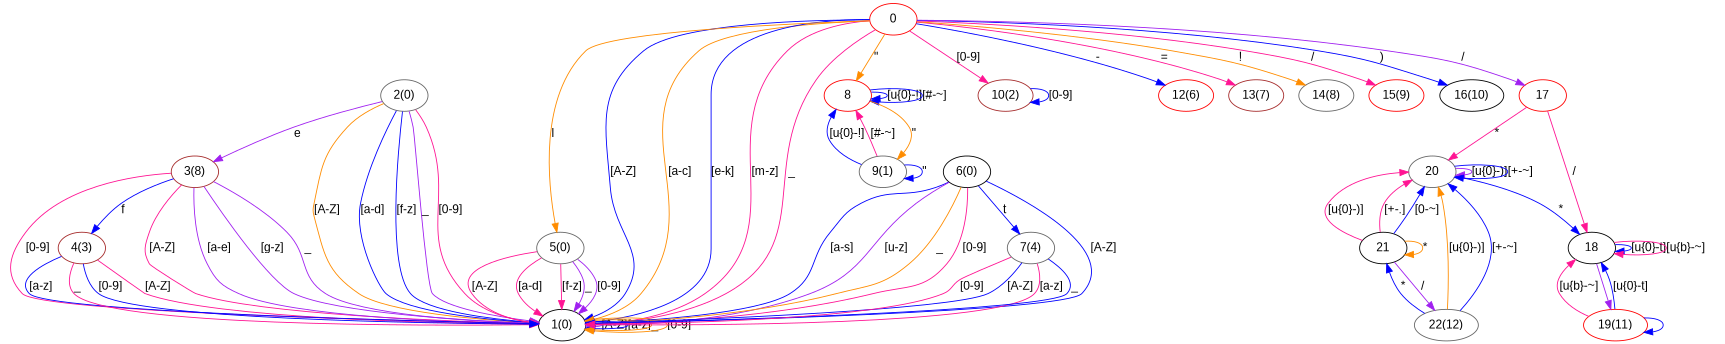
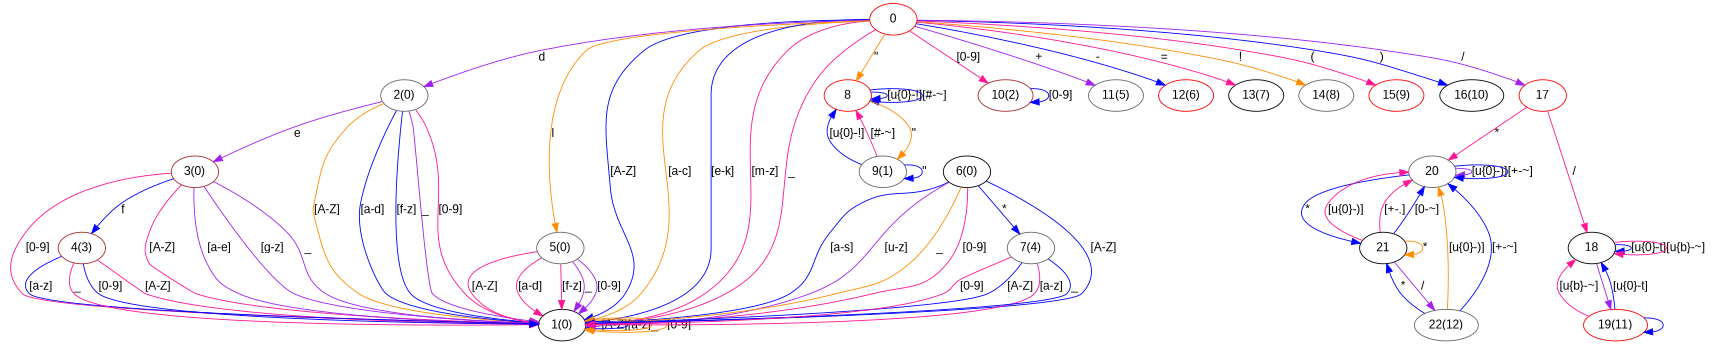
none -> (593, 41)
(1313, 57) -> (1313, 57)
none -> (1116, 96)
(1256, 96) -> (1256, 96)
(195, 172) -> (195, 172)
(1518, 194) -> (1321, 193)
(1005, 210) -> (1005, 210)
